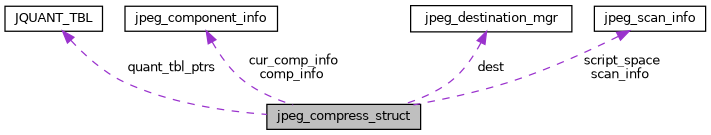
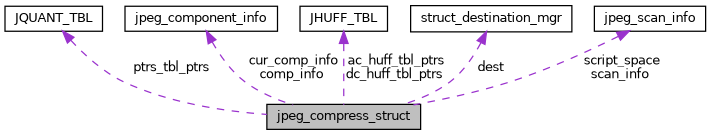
none -> (344, 19)
(491, 19) -> (491, 19)
(169, 68) -> (169, 68)
